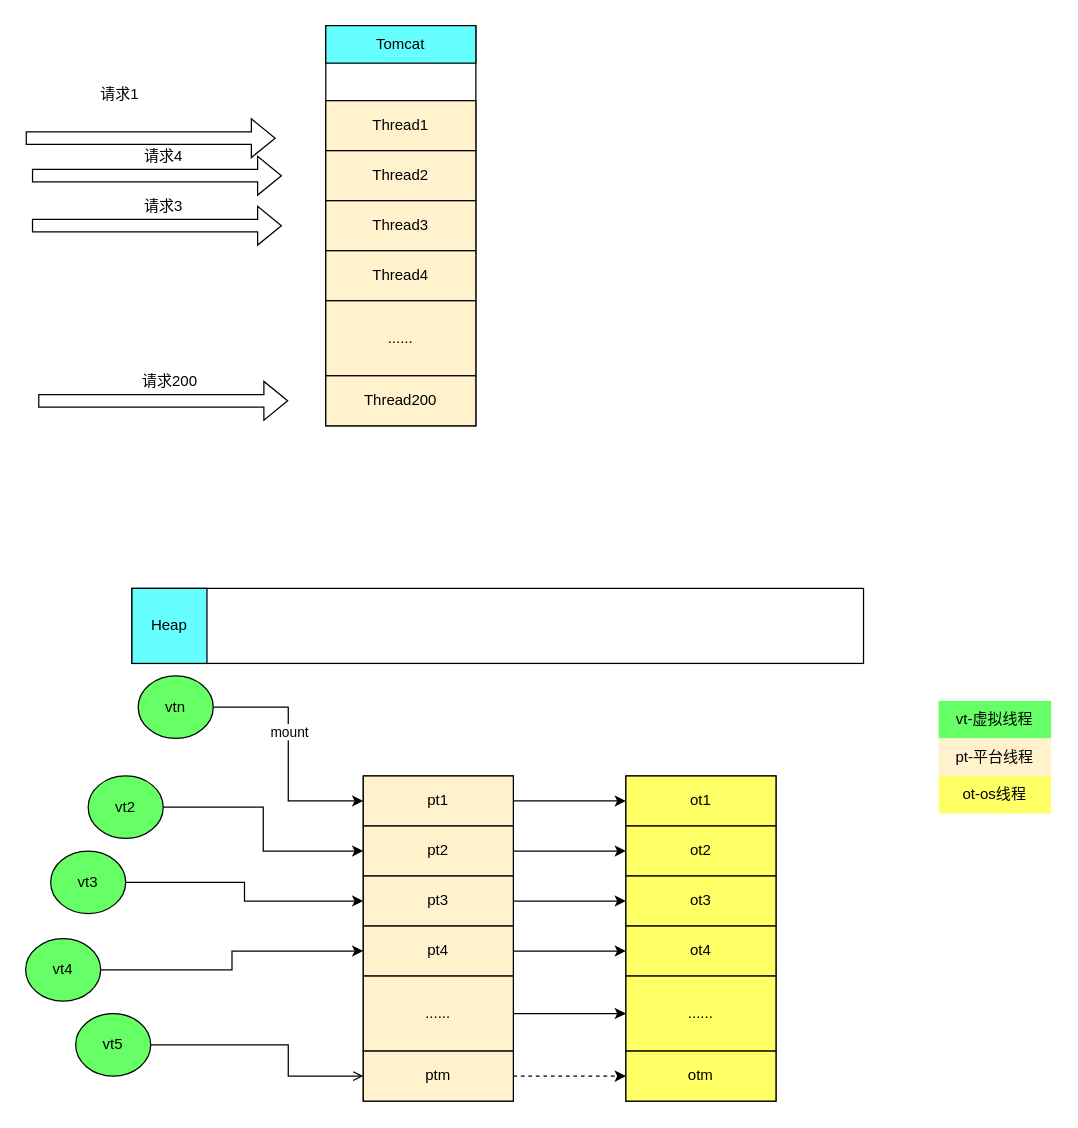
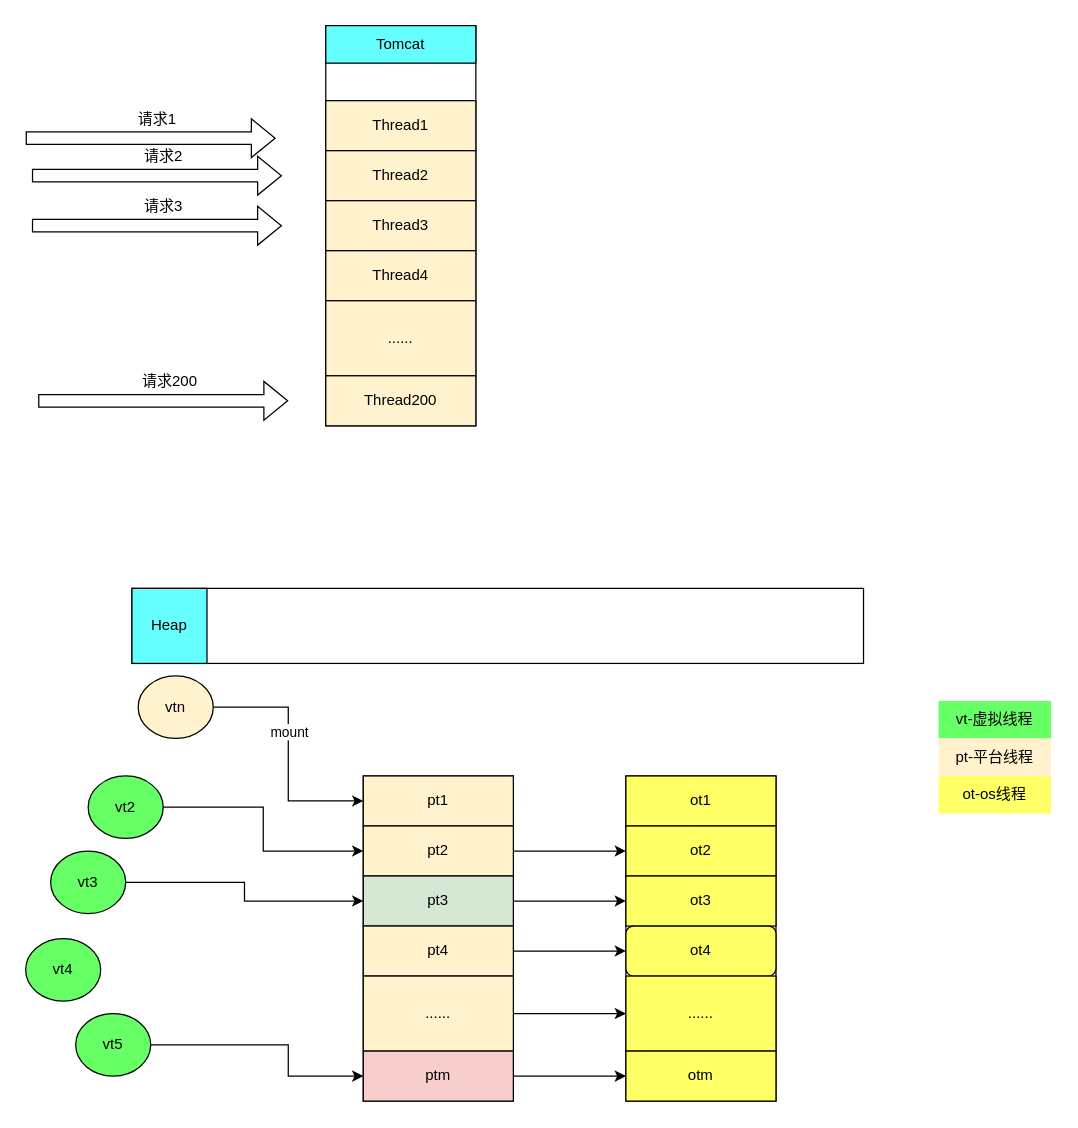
(119, 94) -> (157, 119)
(164, 157) -> (164, 157)
(176, 707) -> (176, 707)
(565, 801) -> none
(438, 901) -> (438, 901)
(701, 951) -> (701, 951)
(232, 964) -> none
(355, 1076) -> (353, 1076)
(438, 1076) -> (438, 1076)
(566, 1076) -> (566, 1076)
